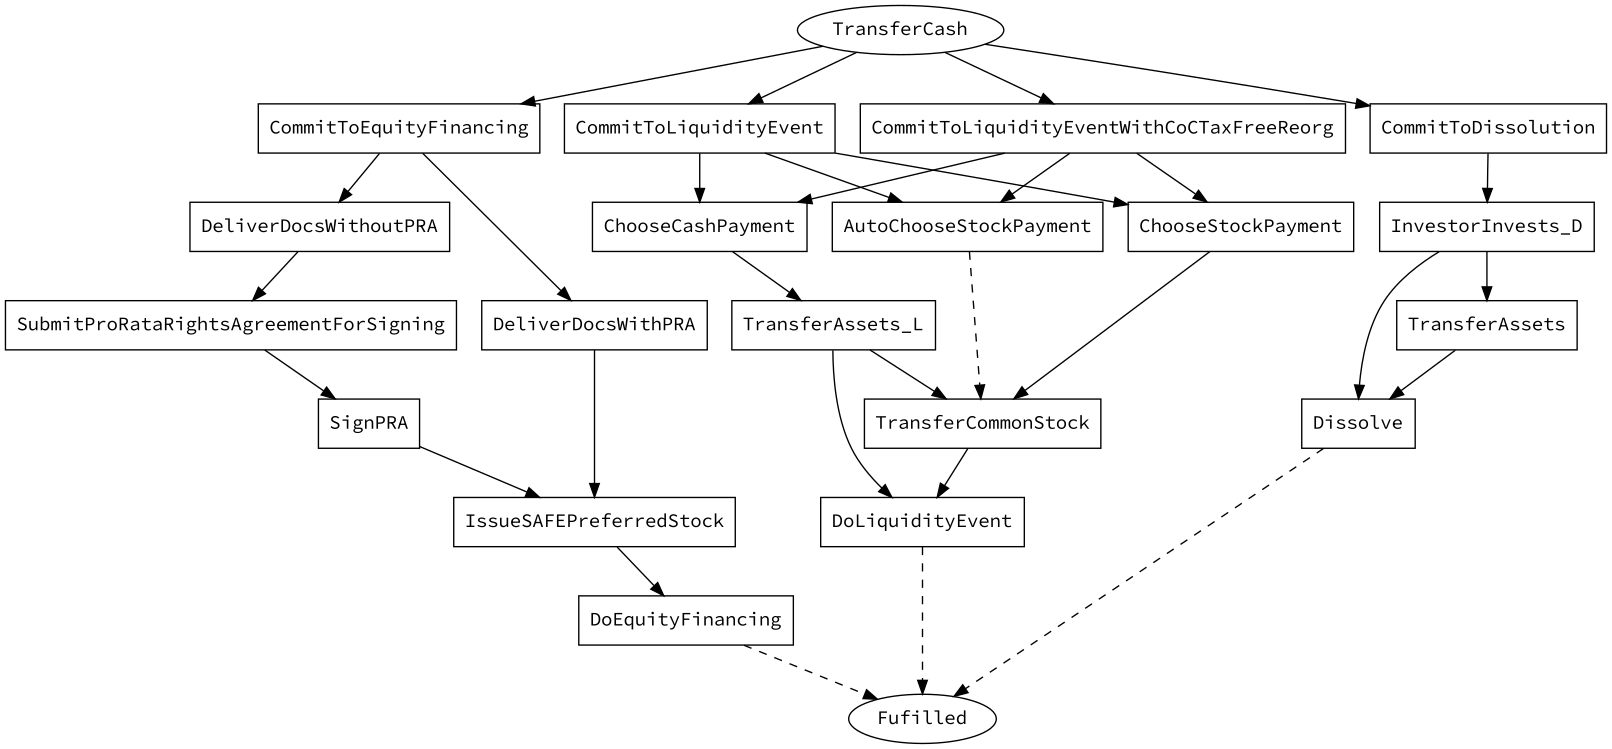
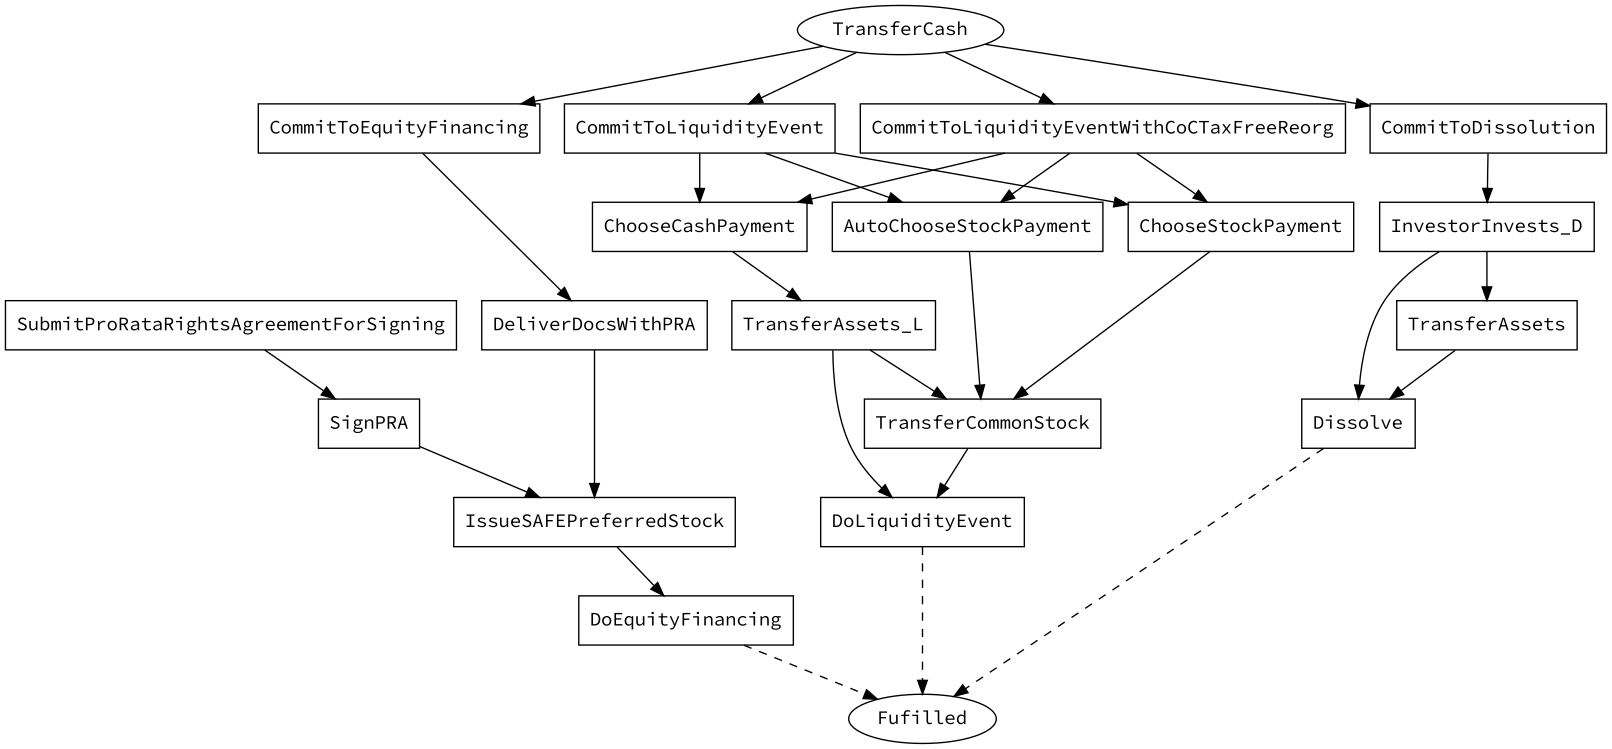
(320, 227) -> none
(975, 318) -> (975, 318)
